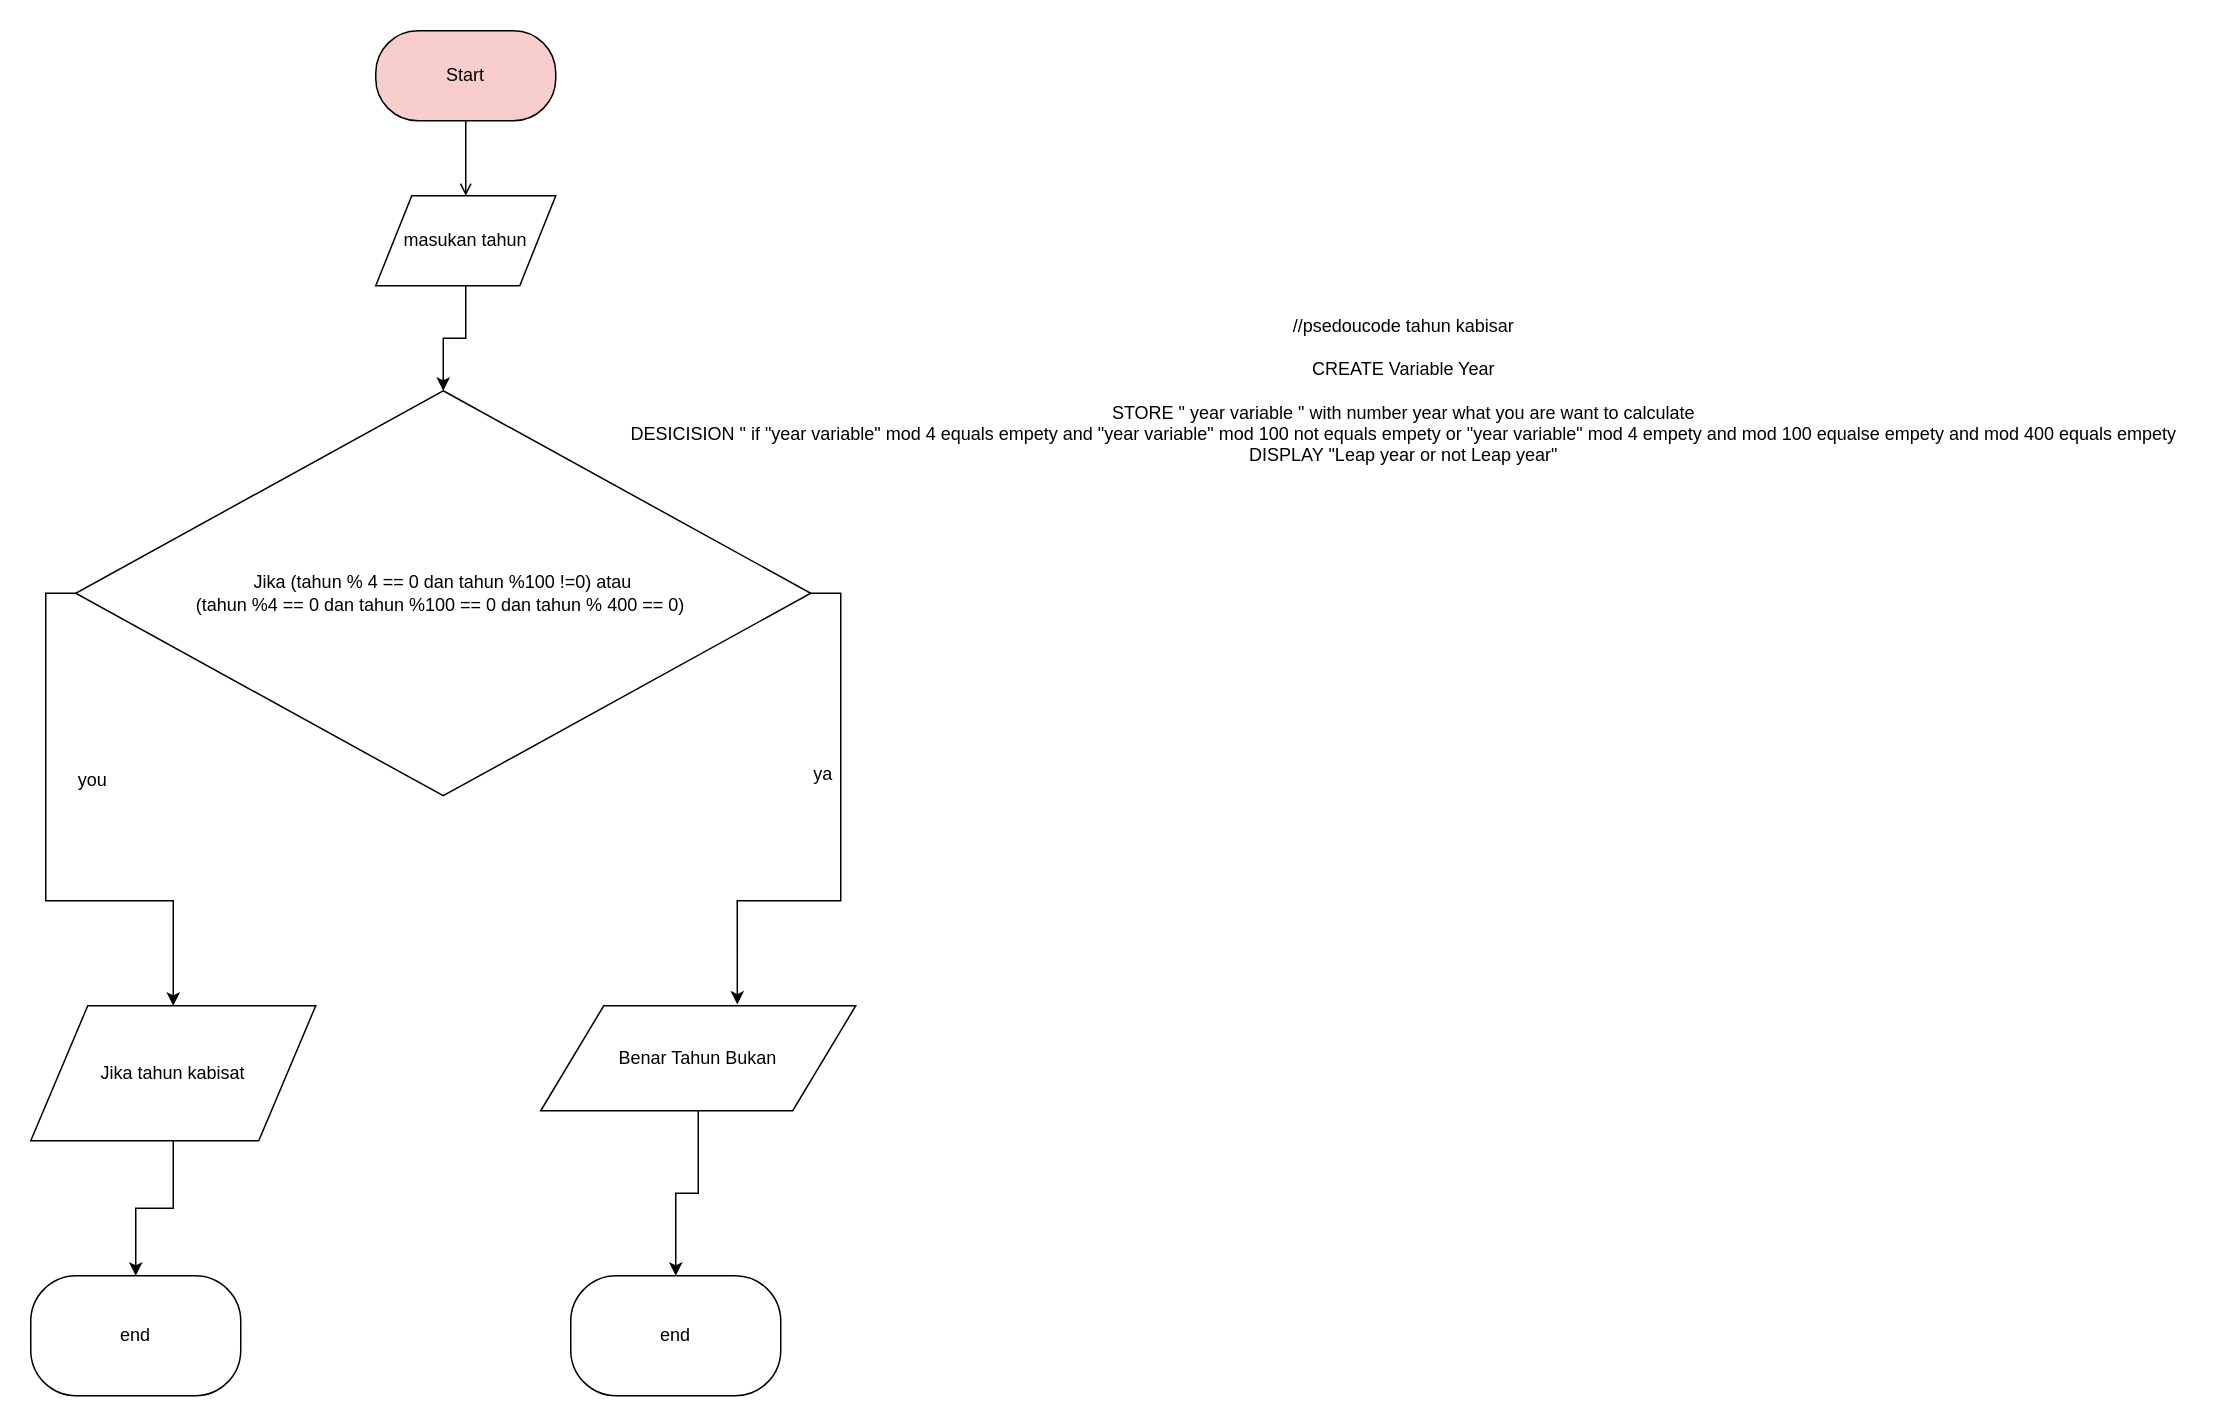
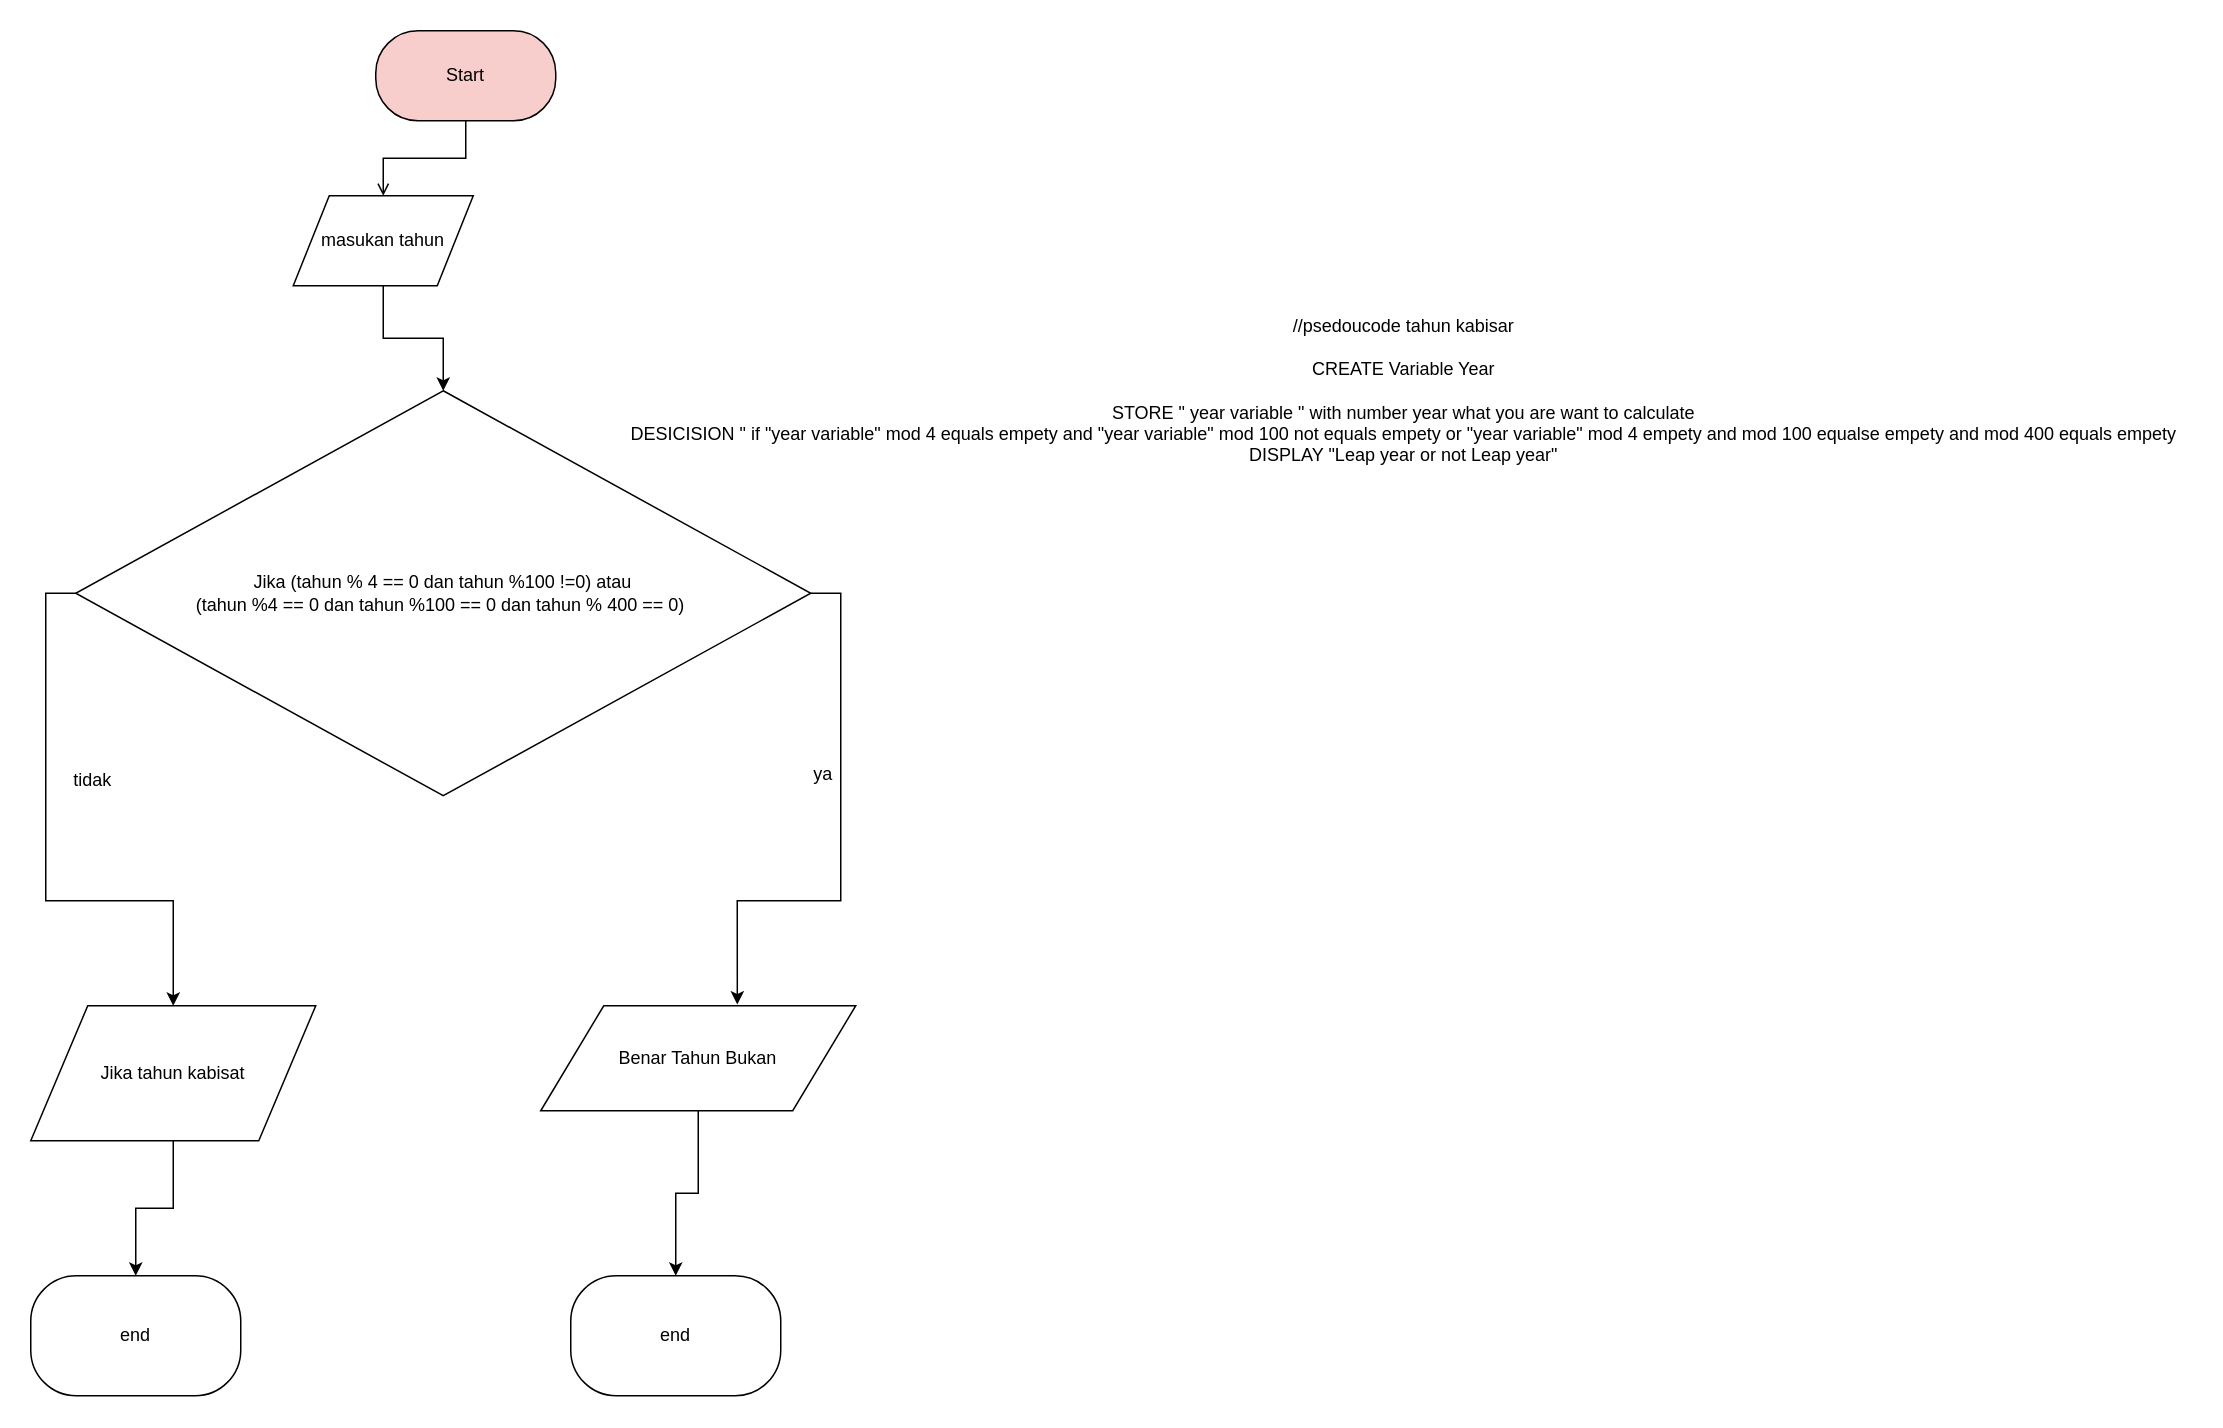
(466, 241) -> (383, 241)
(93, 781) -> (93, 781)
